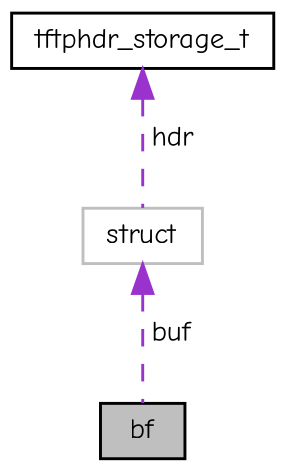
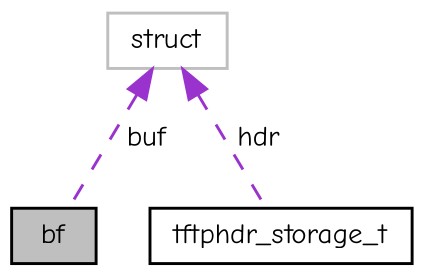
(143, 153) -> (232, 151)
